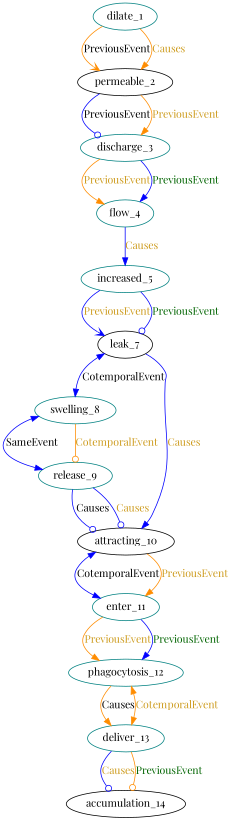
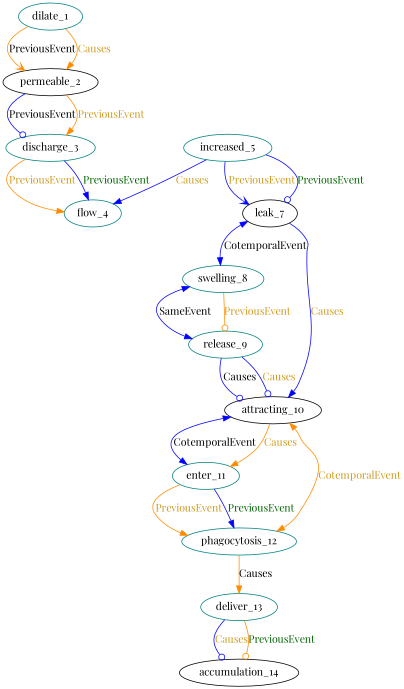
(125, 242) -> (164, 181)
(117, 443) -> (258, 312)
(195, 574) -> (281, 443)
(135, 706) -> (316, 480)
